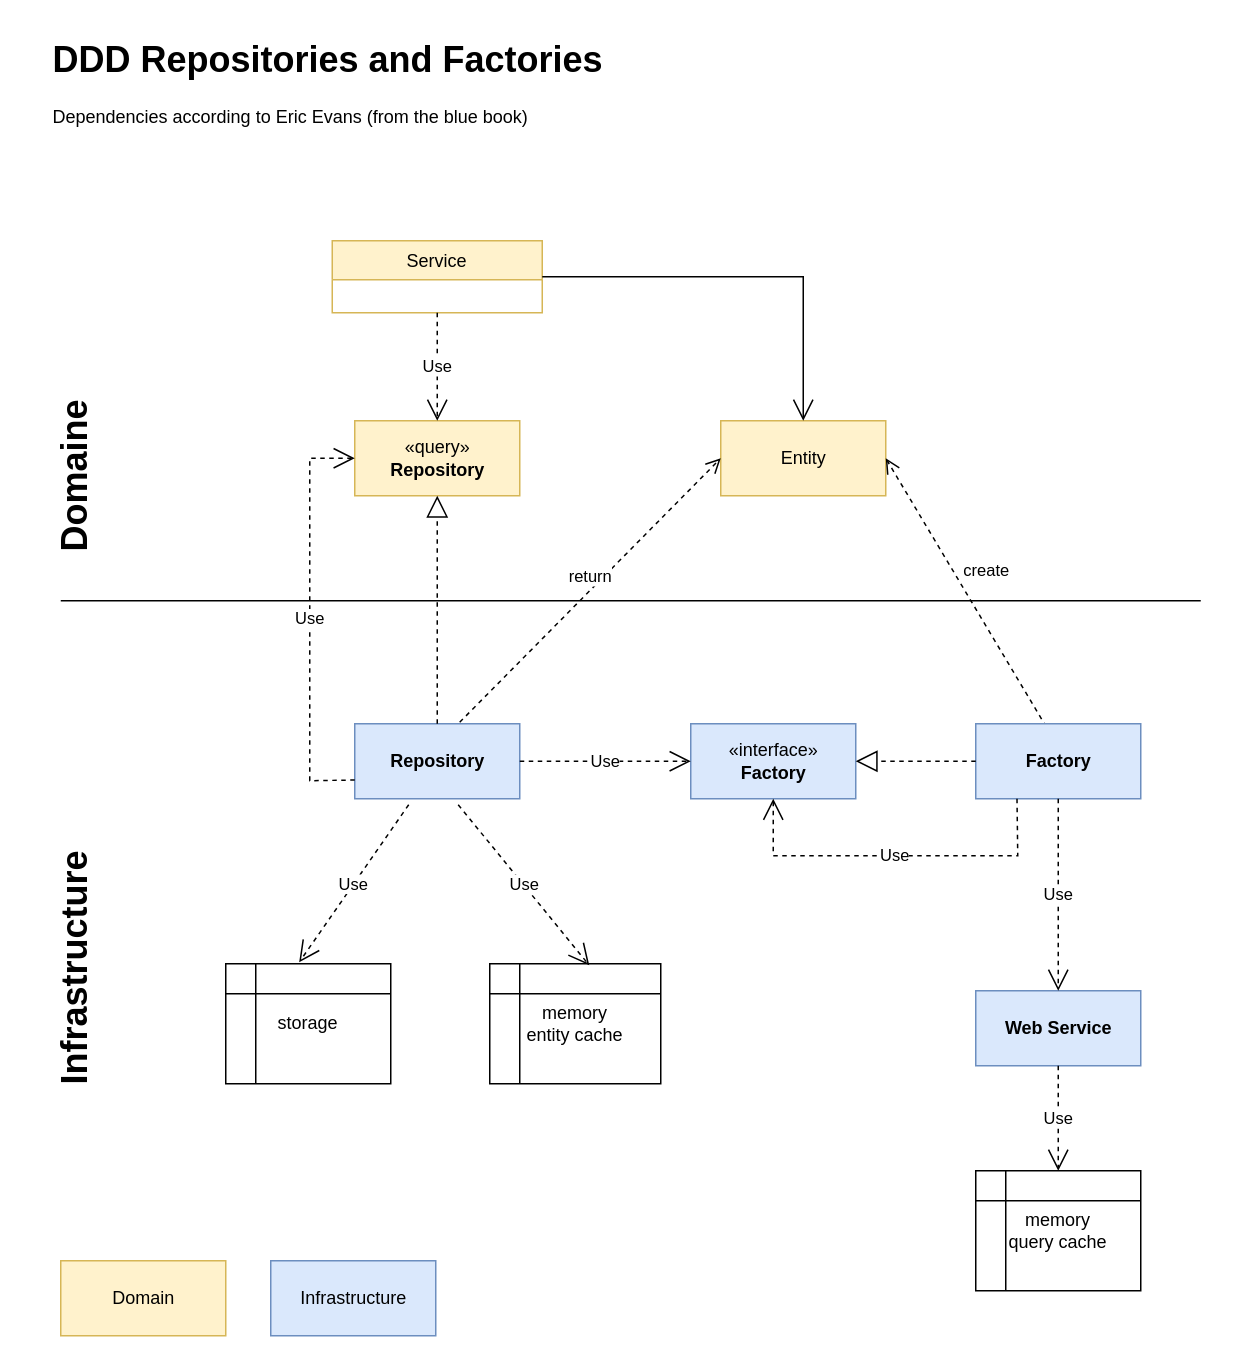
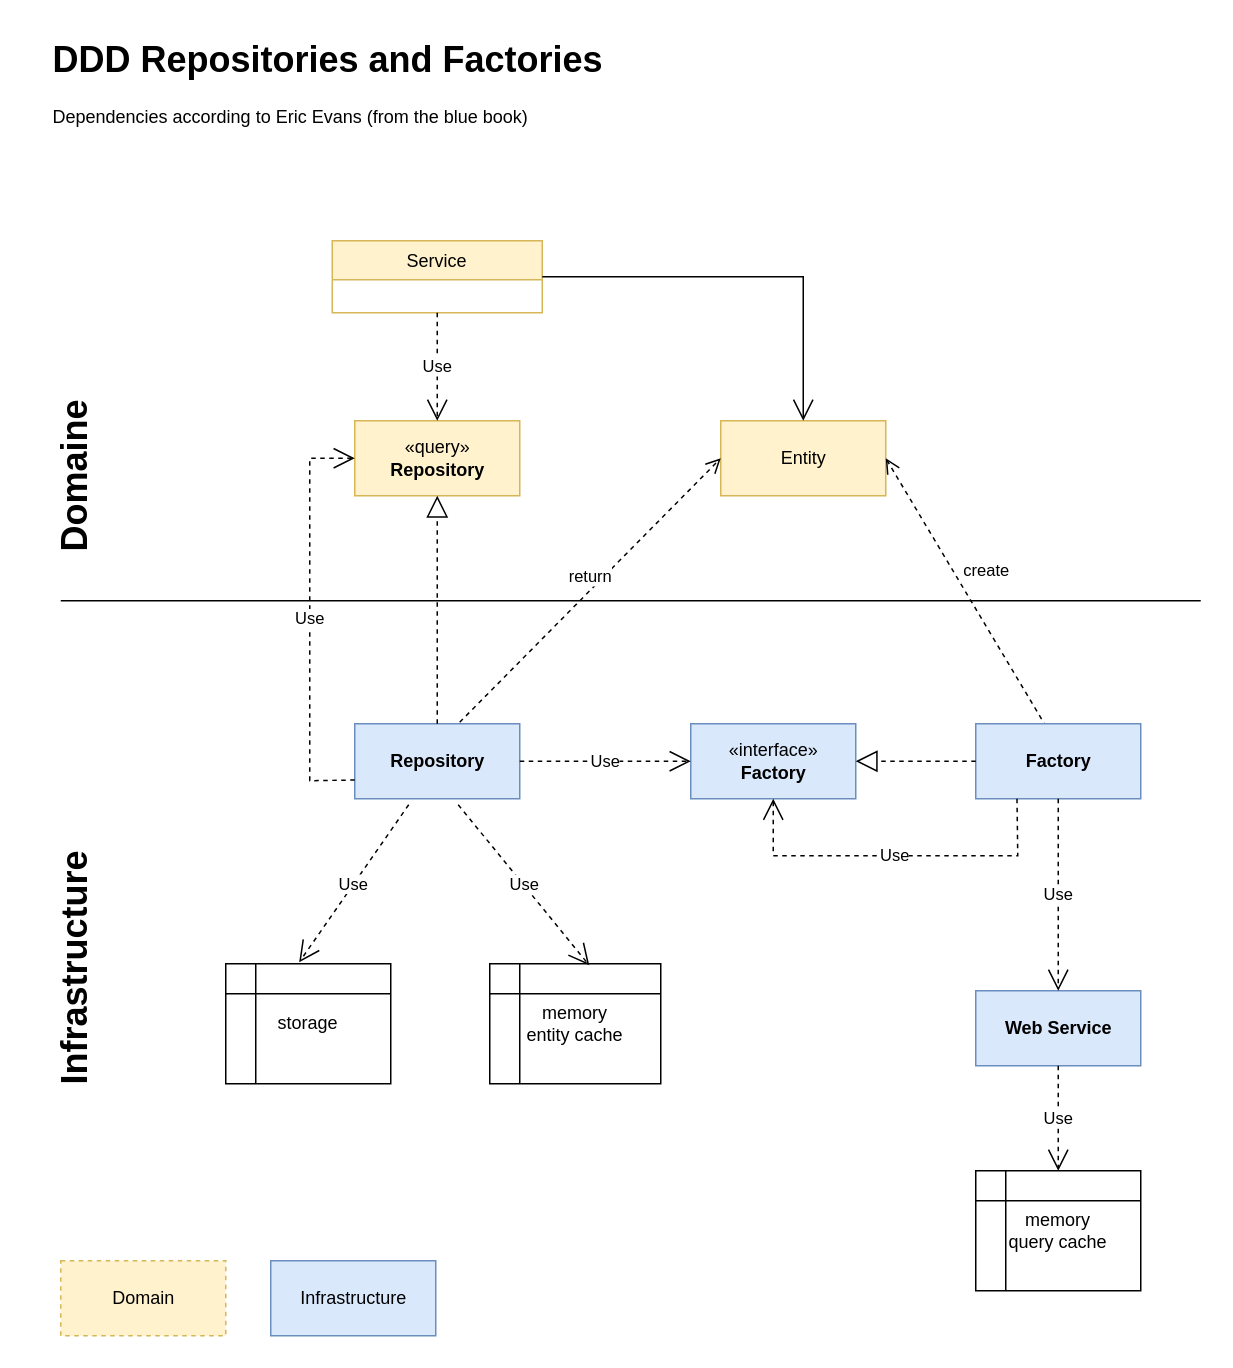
(143, 1298) -> (143, 1298)
